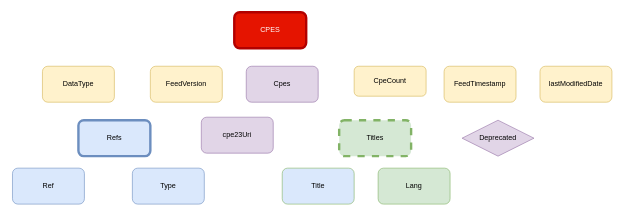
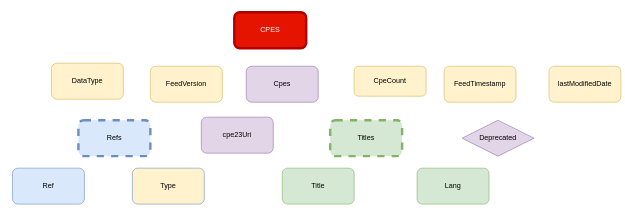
(78, 84) -> (87, 81)
(576, 84) -> (585, 84)
(114, 138) -> (114, 138)
(375, 138) -> (366, 138)
(168, 186) -> (168, 186)
(318, 186) -> (318, 186)
(414, 186) -> (453, 186)
